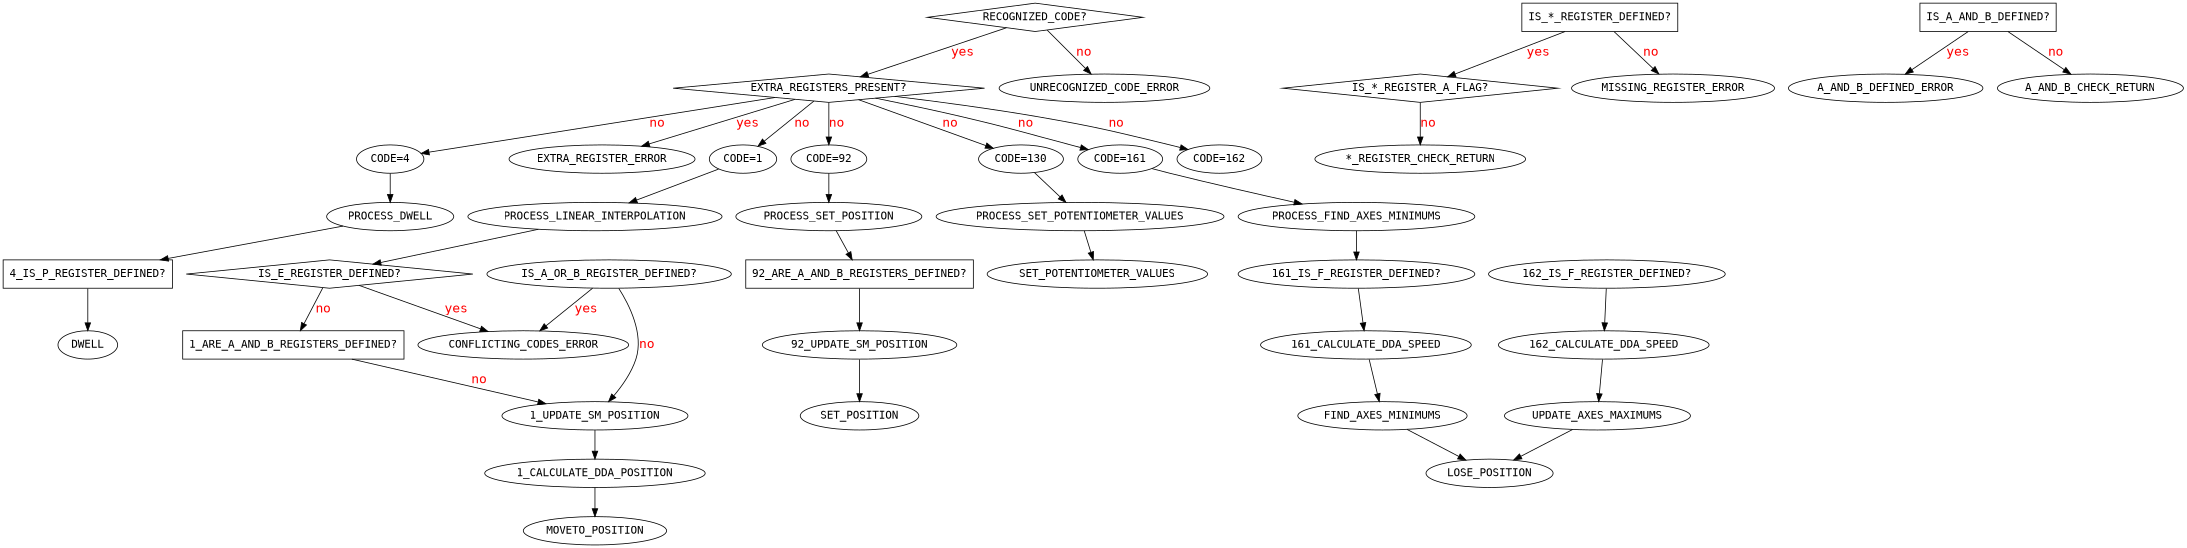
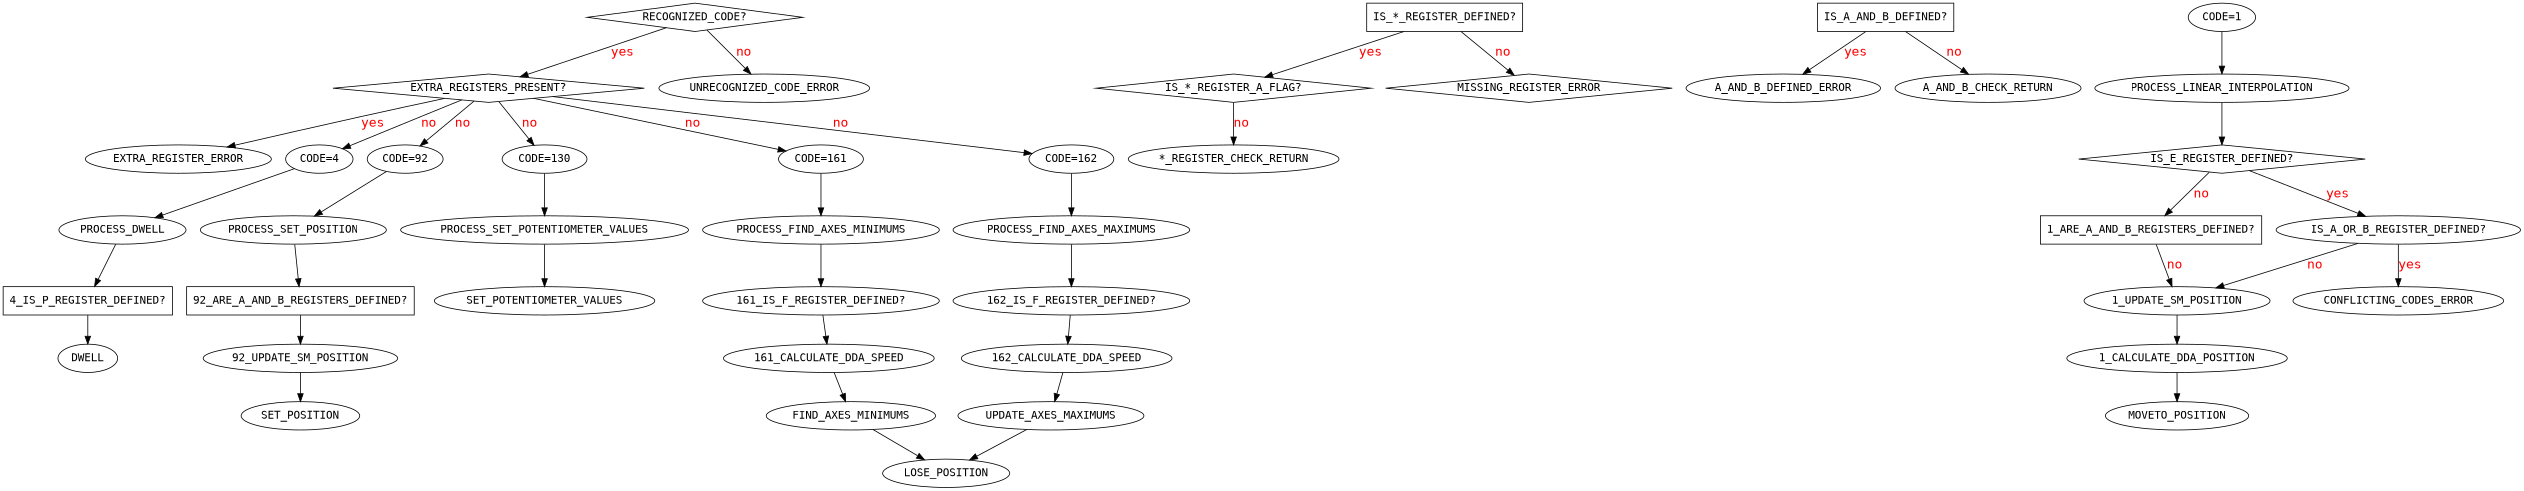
(1673, 88) -> (1529, 88)
(789, 121) -> none
none -> (1071, 230)
(420, 307) -> (2304, 192)
